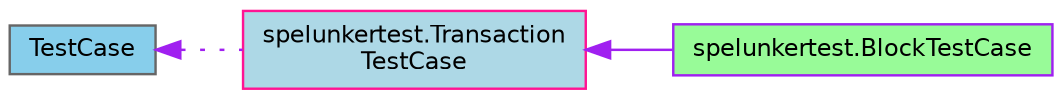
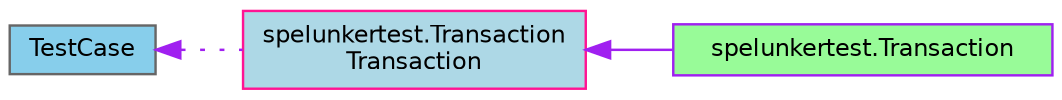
(414, 50) -> (414, 50)
(863, 50) -> (863, 50)
